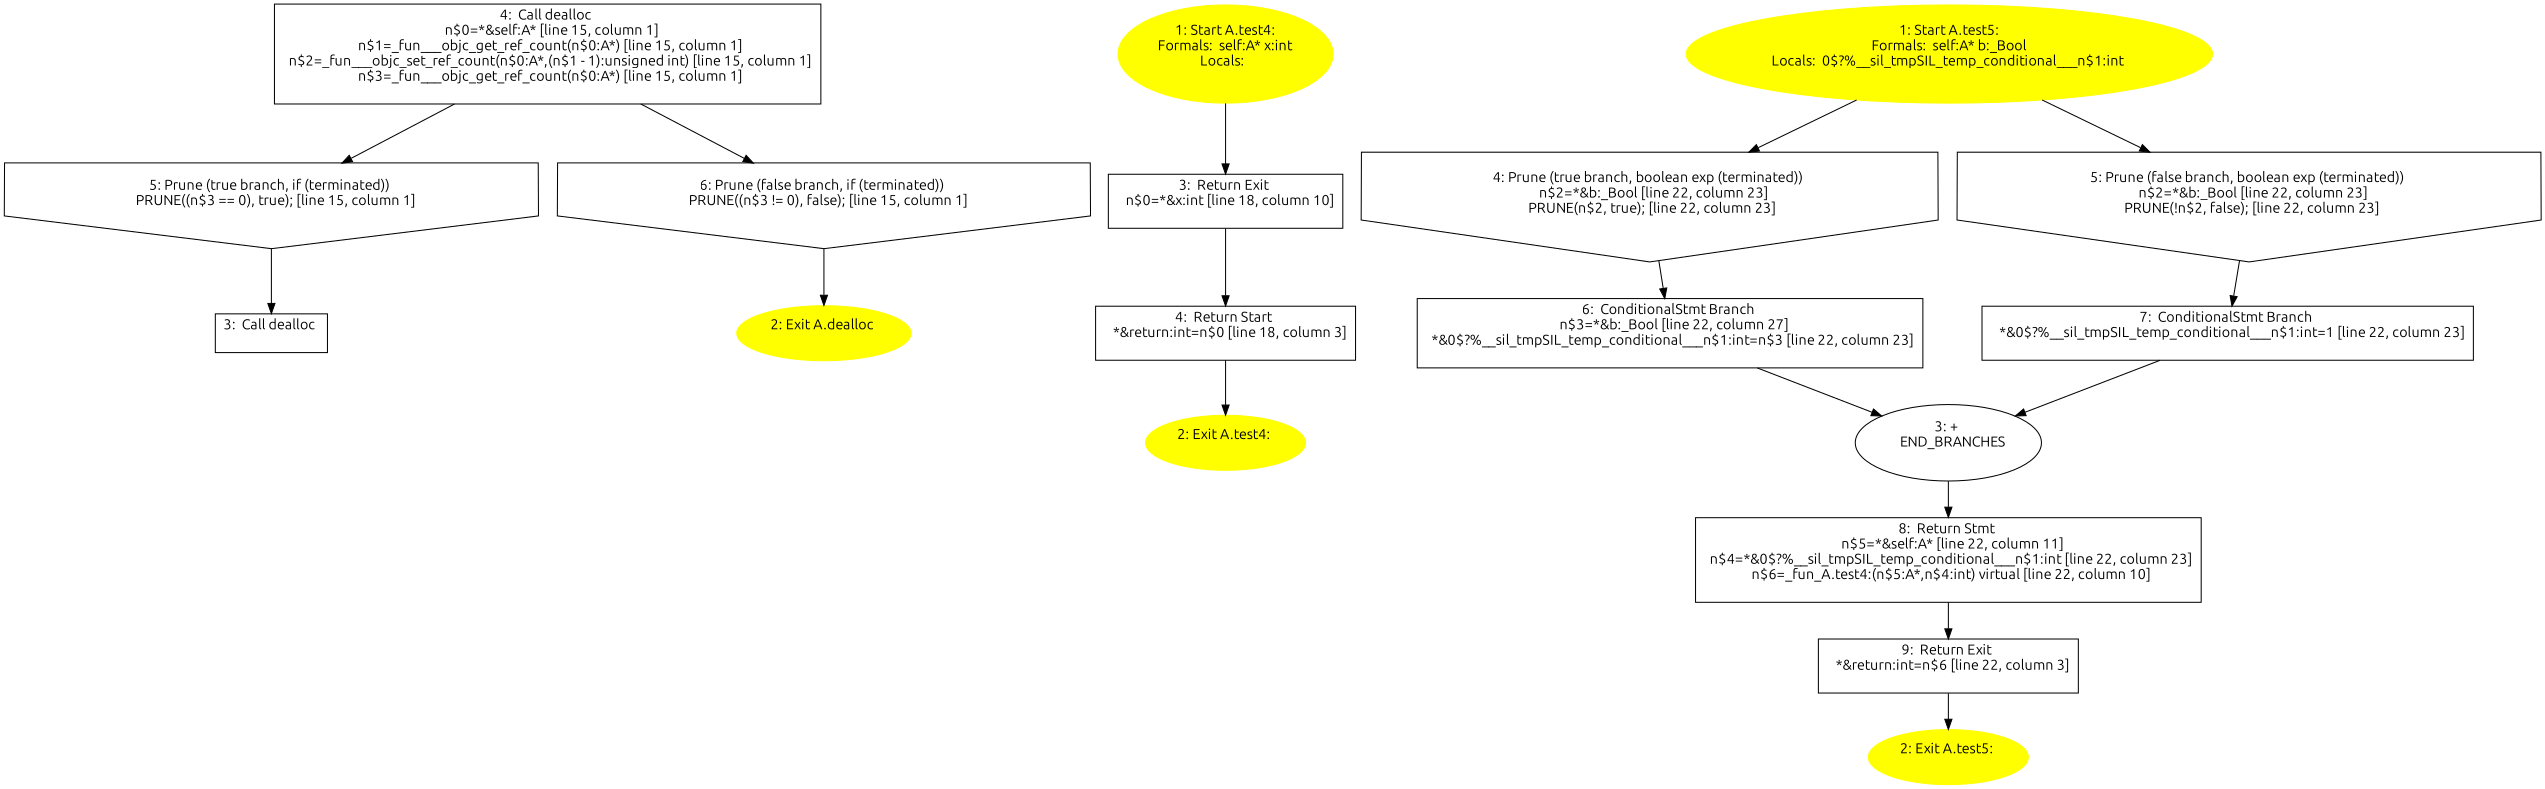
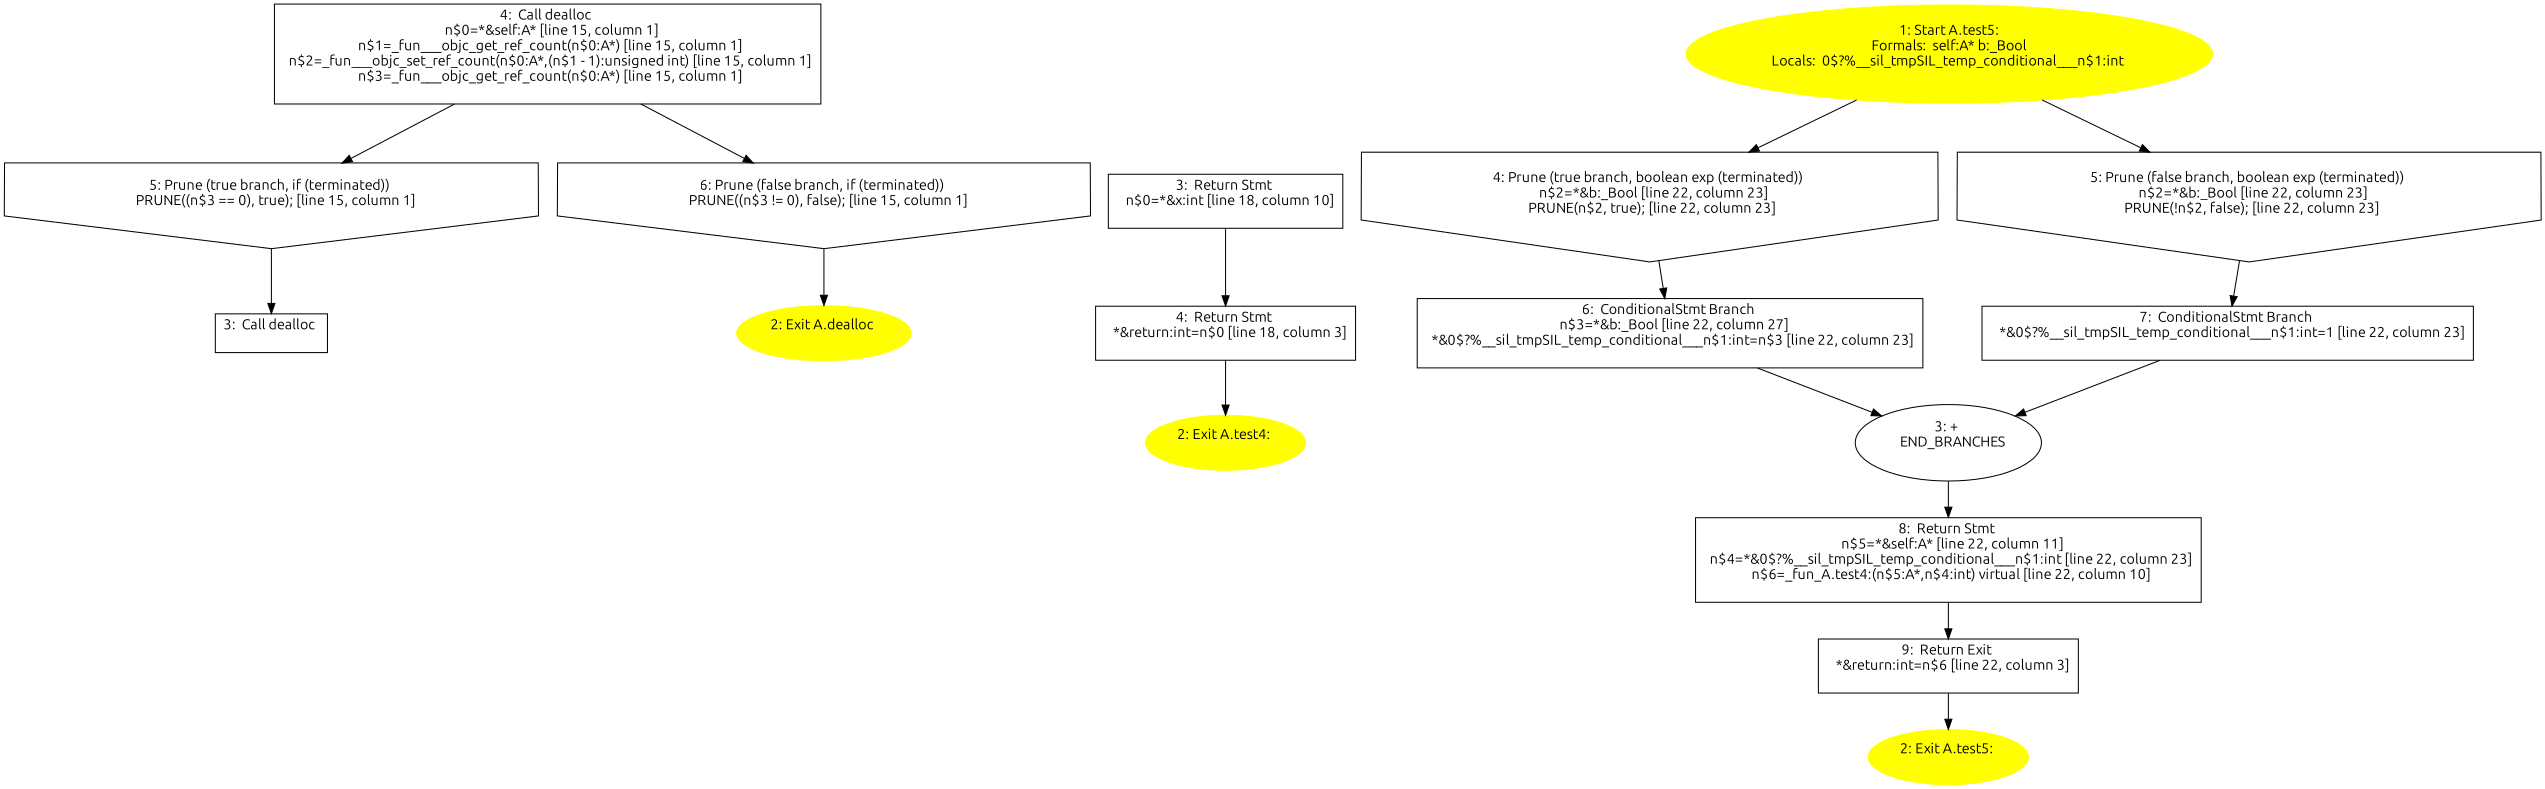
(1226, 54) -> none
(1226, 201) -> (1226, 201)
(1226, 333) -> (1226, 333)
